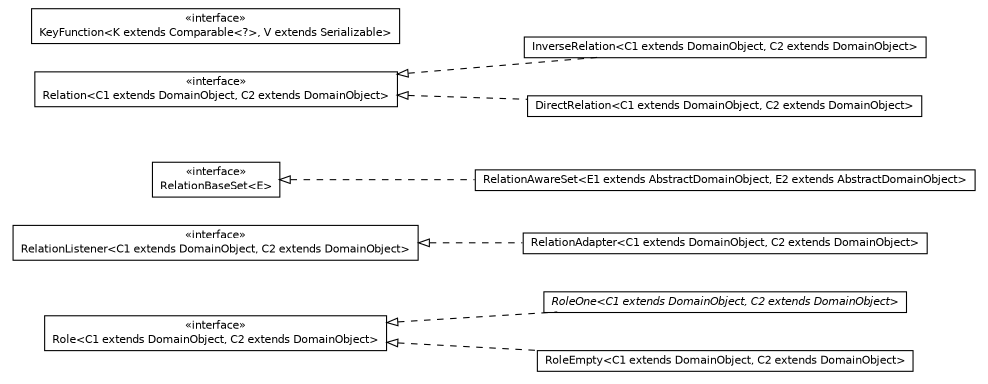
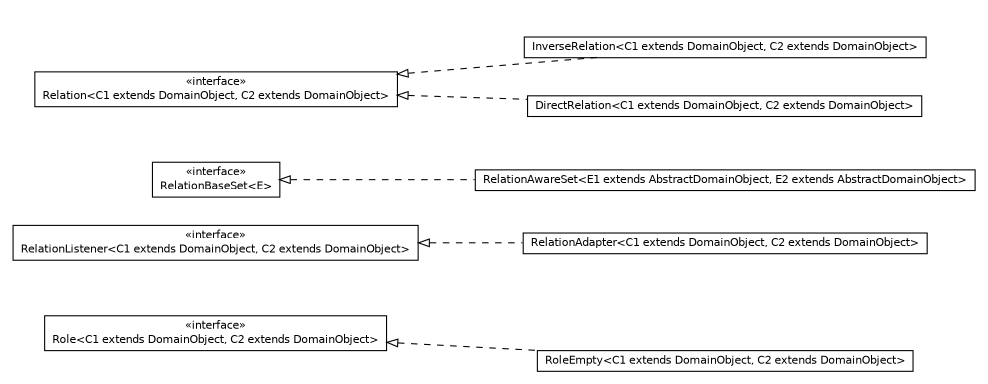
(216, 26) -> none
(725, 302) -> none
